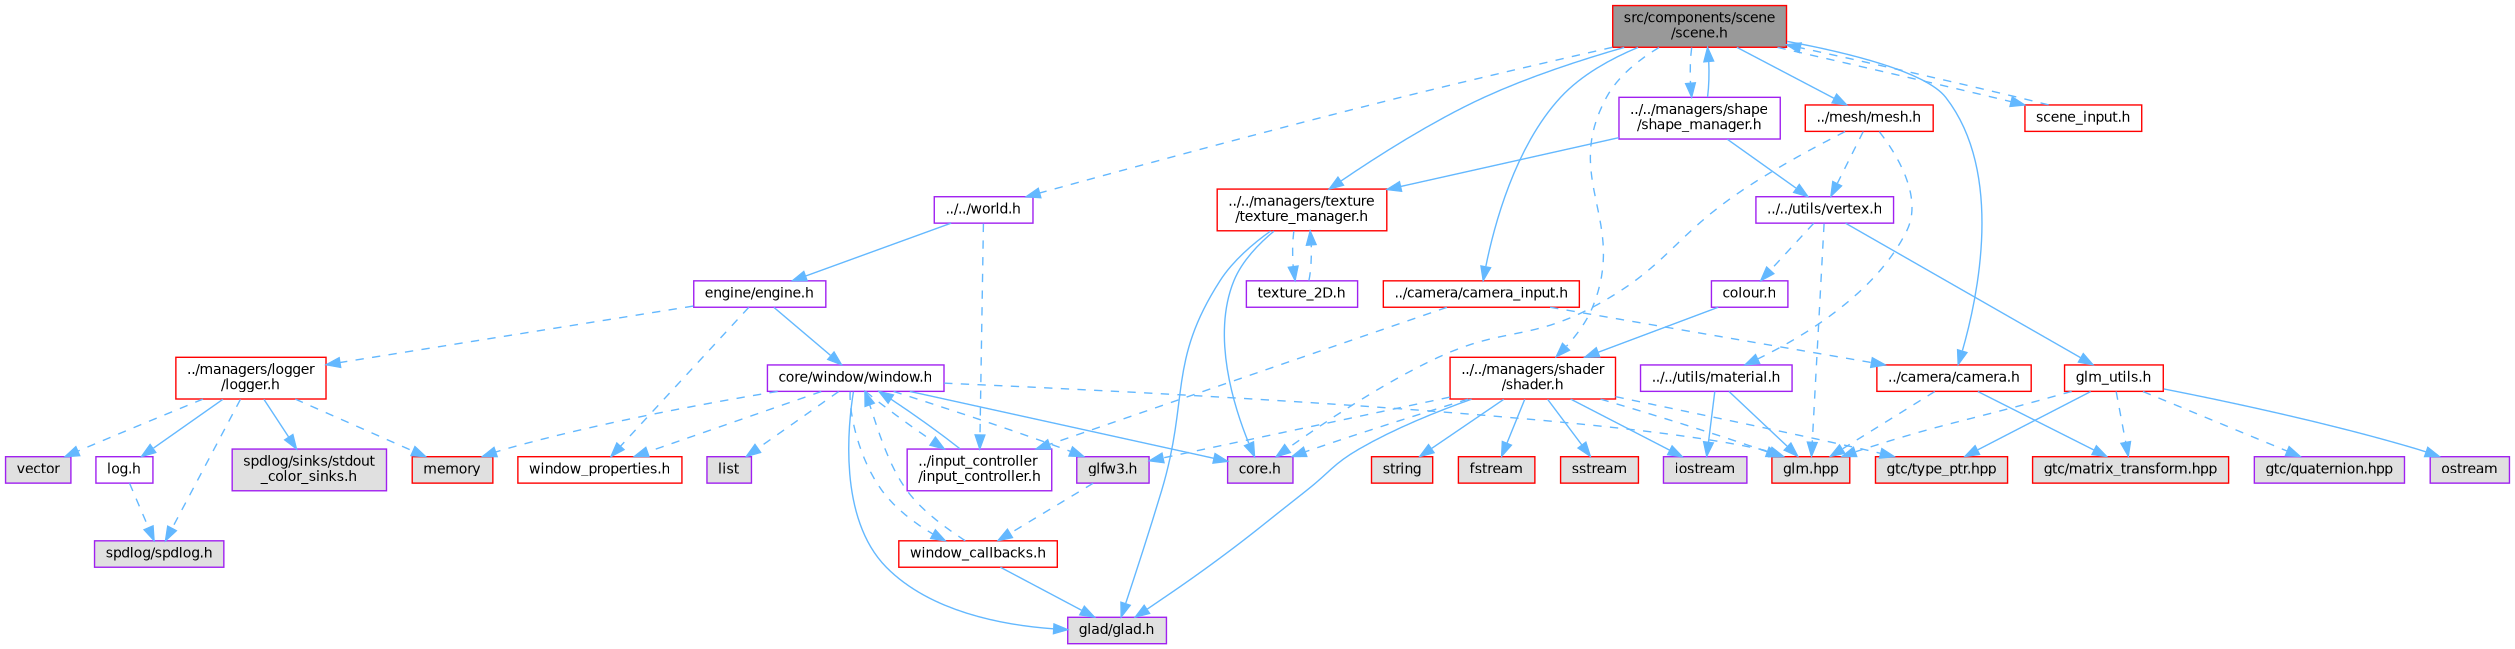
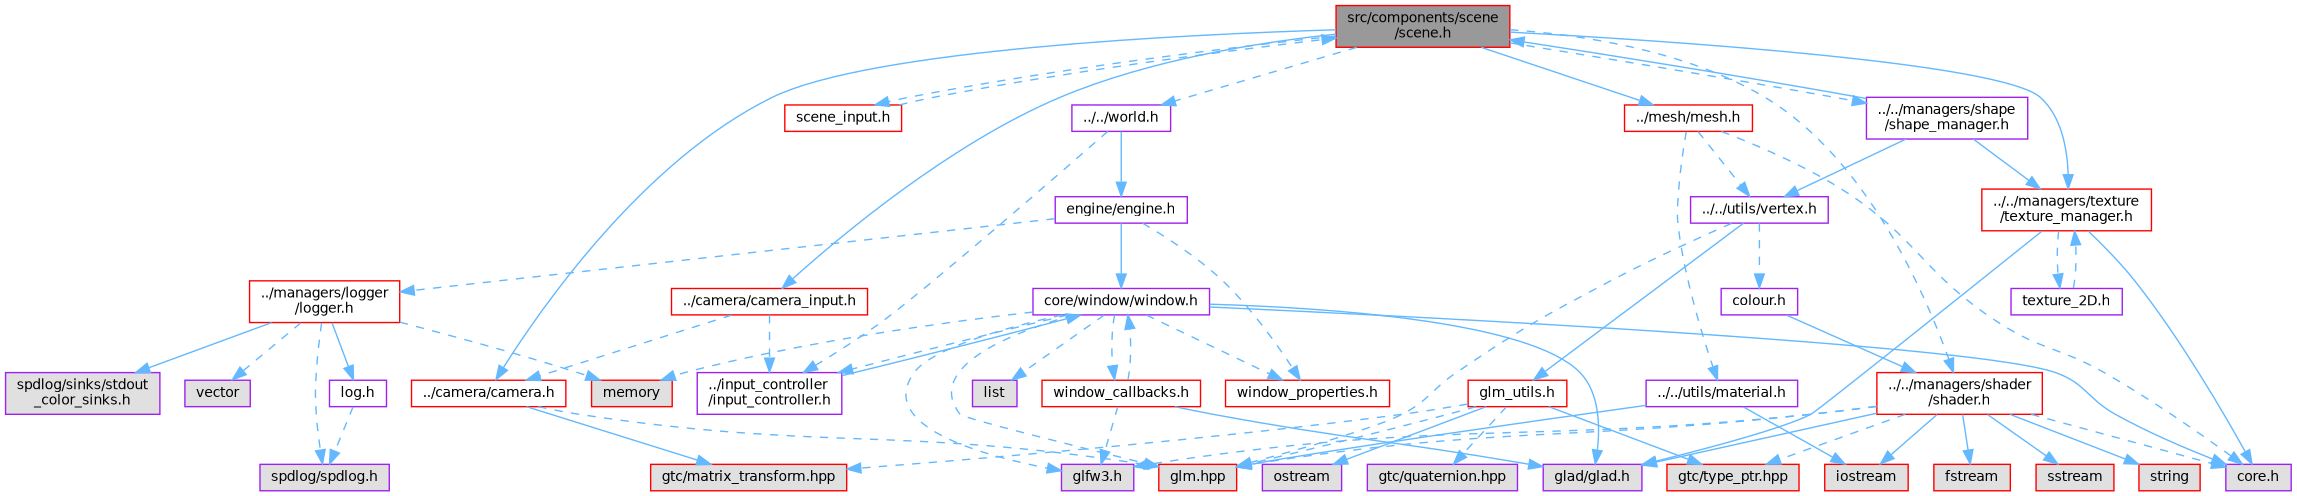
(1705, 470) -> (1866, 478)
(1052, 508) -> (1111, 429)
